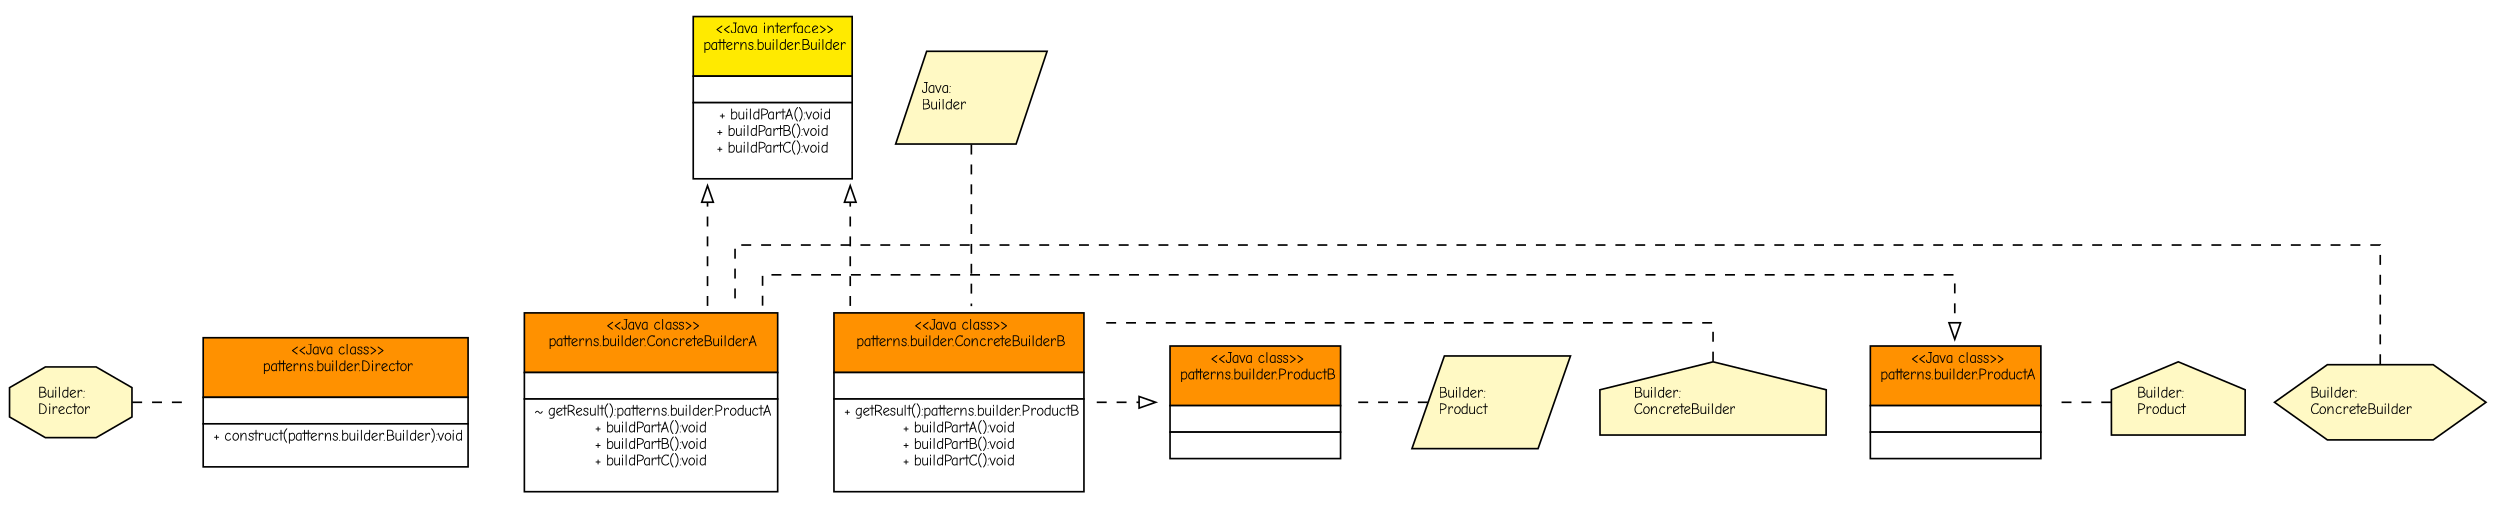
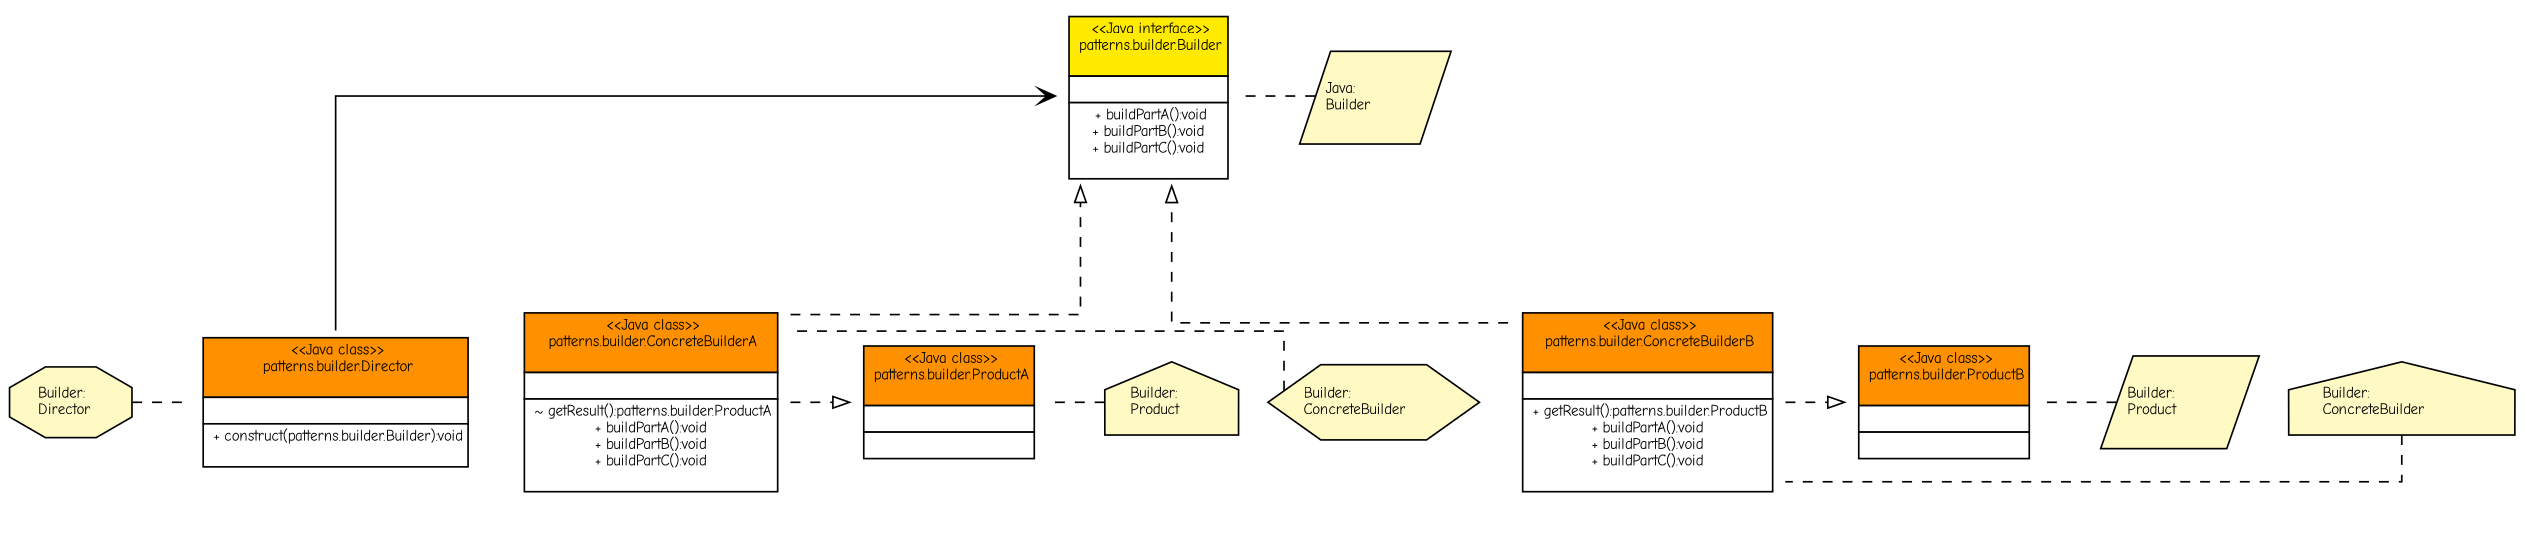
none -> (570, 96)
(971, 225) -> (1278, 96)
